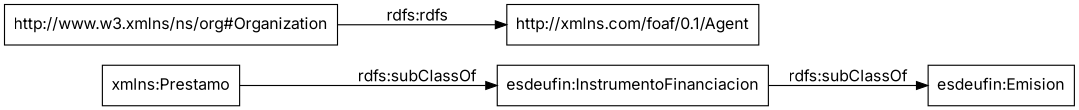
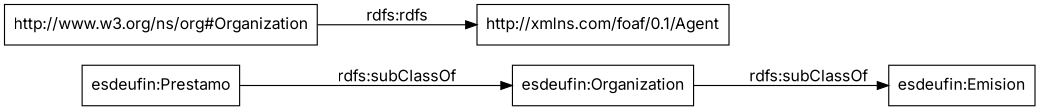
(171, 25) -> (161, 25)
(171, 86) -> (161, 86)
(633, 86) -> (603, 86)
